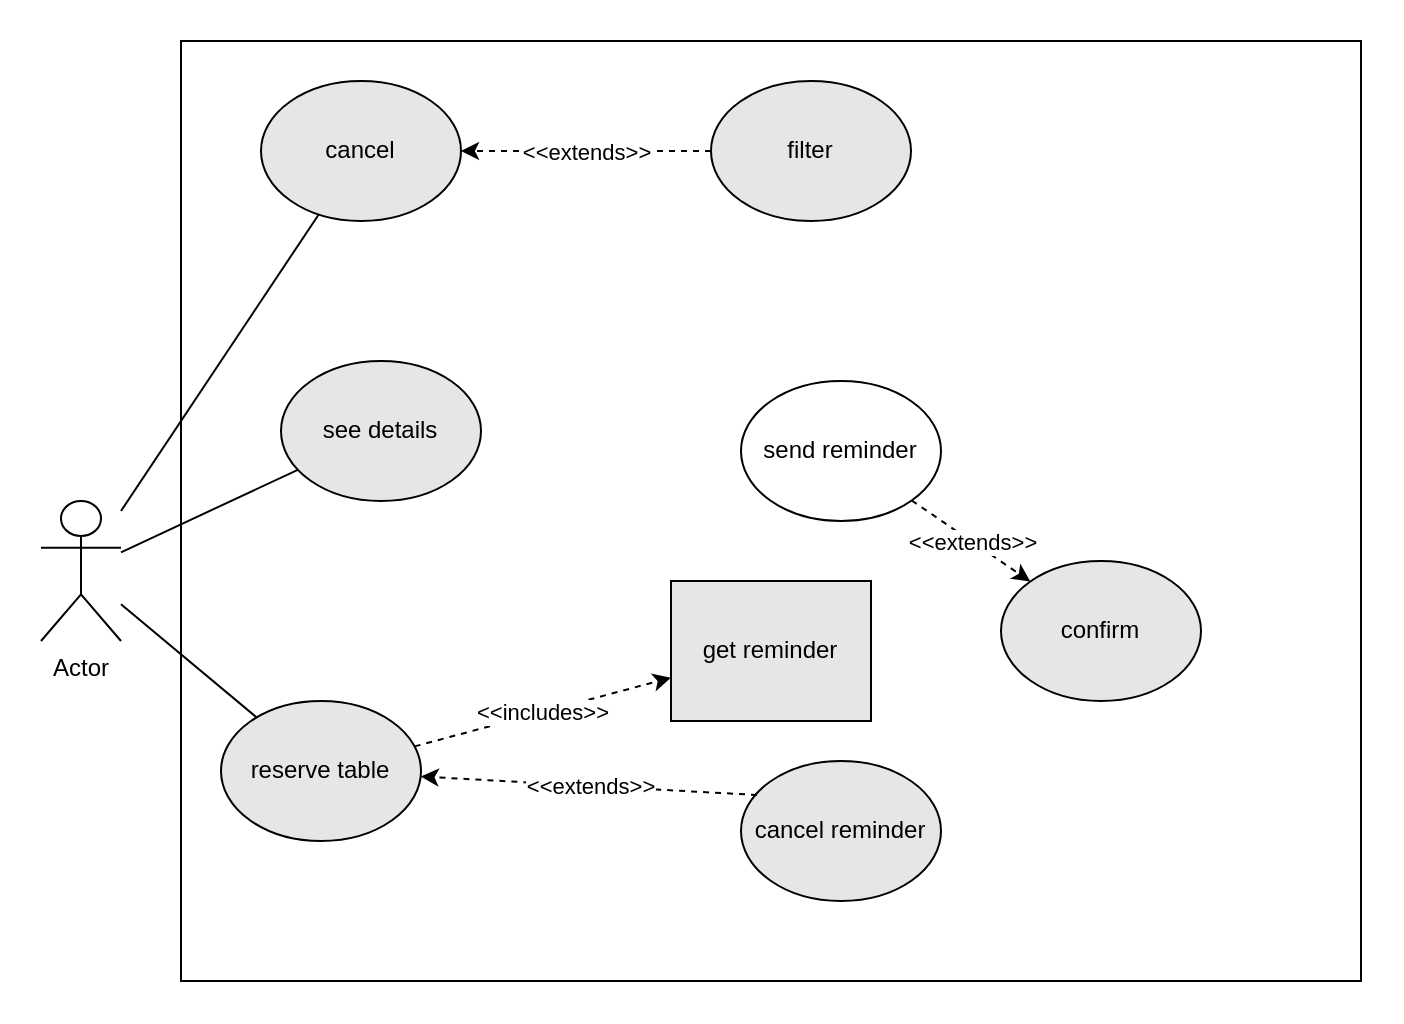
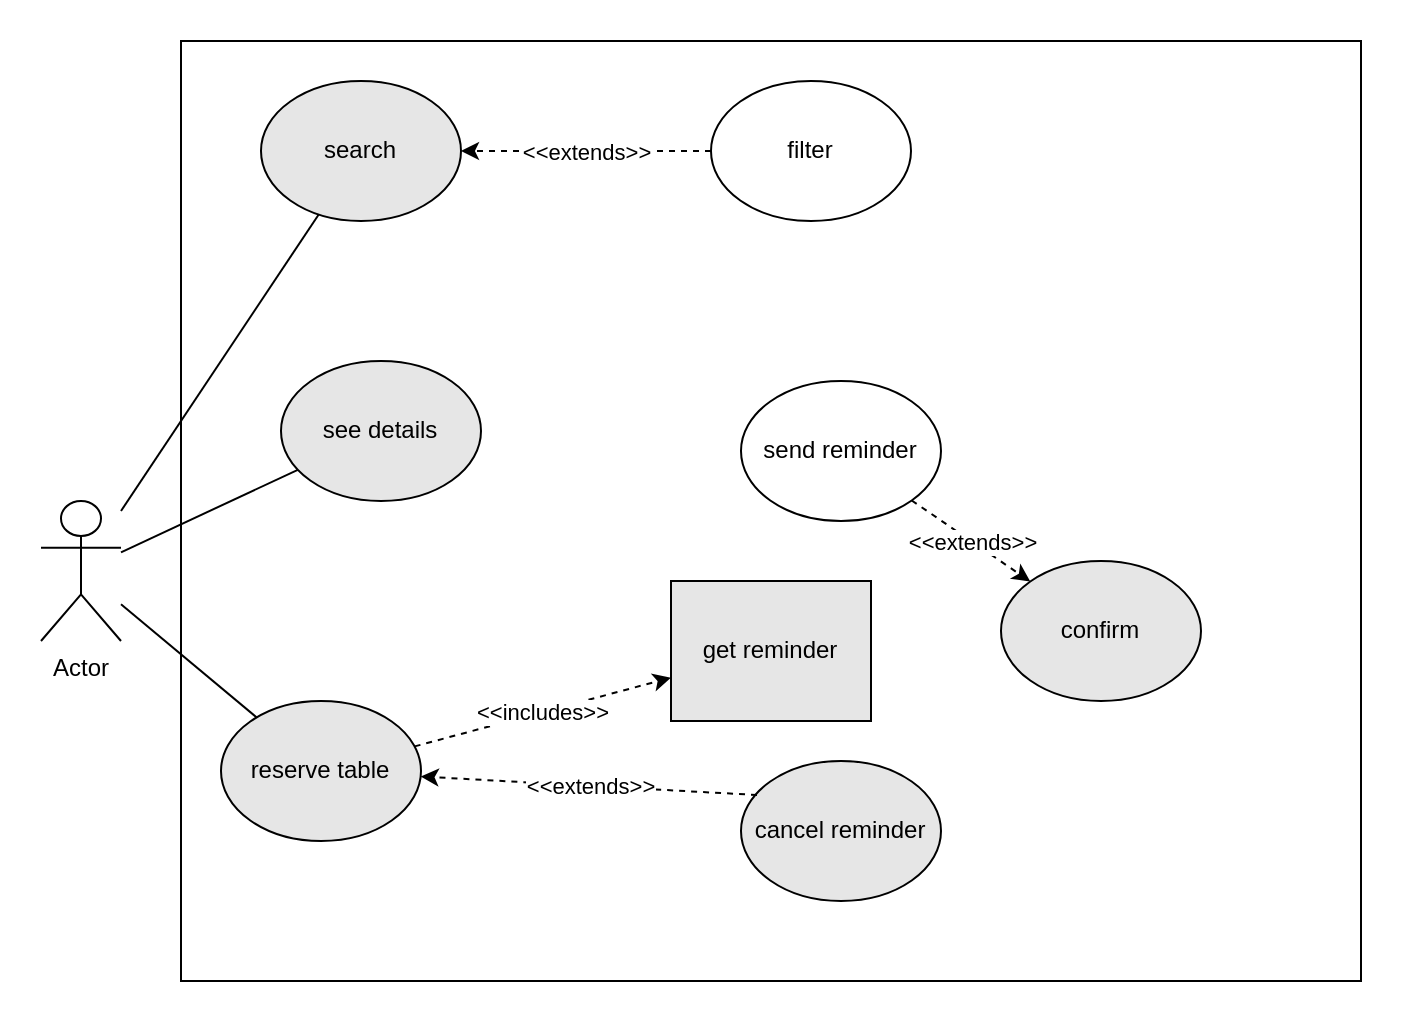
(361, 151) -> (361, 151)
(811, 151) -> (811, 151)
